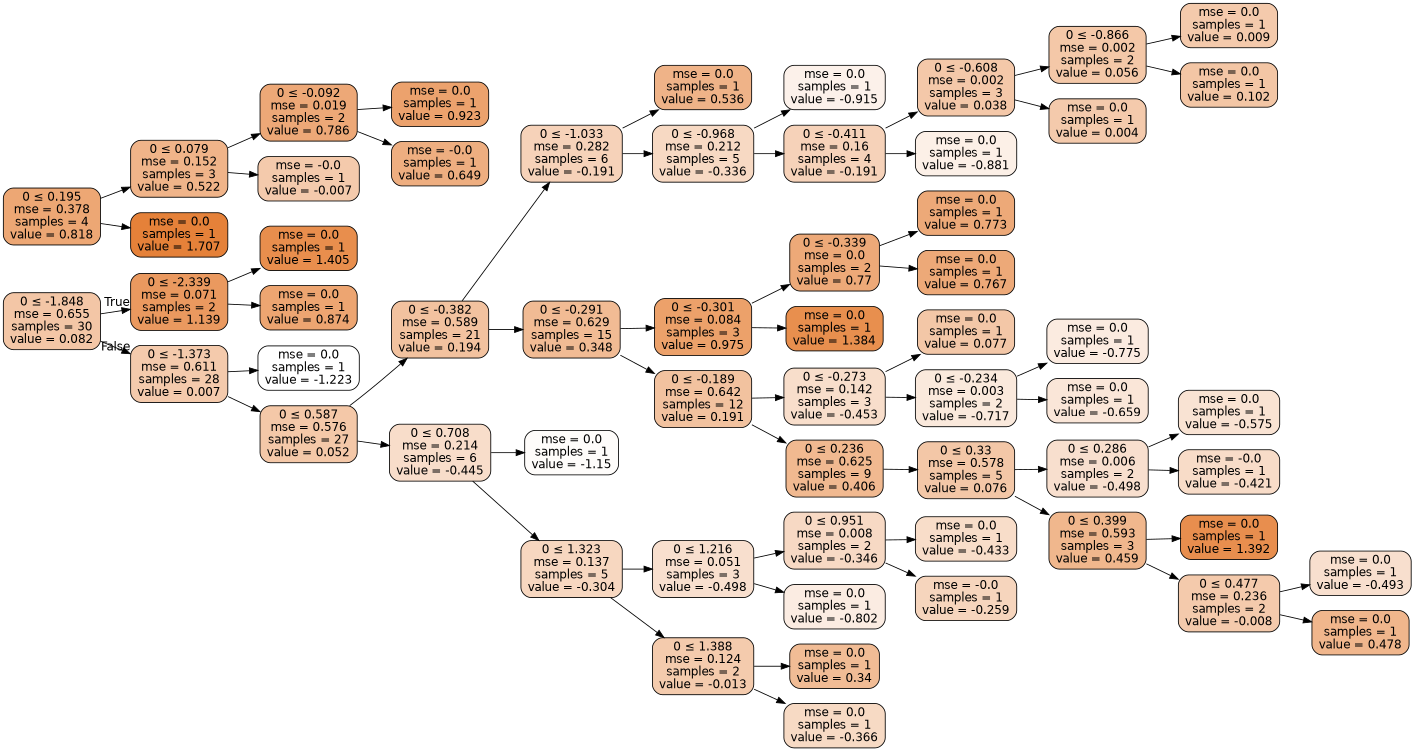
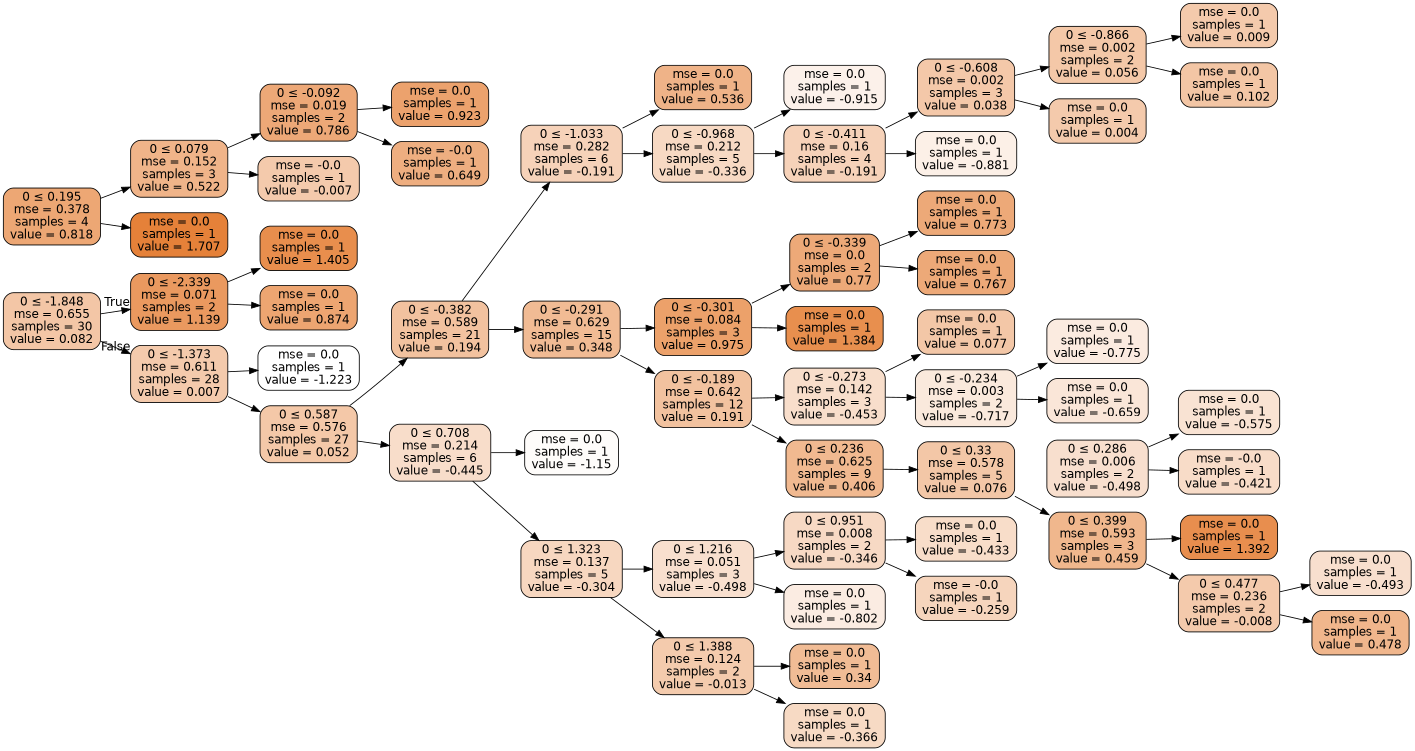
(1027, 469) -> none
